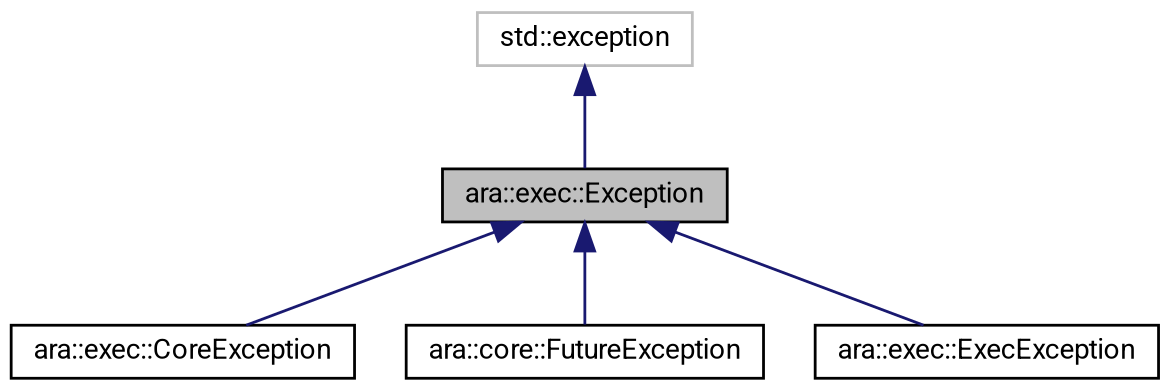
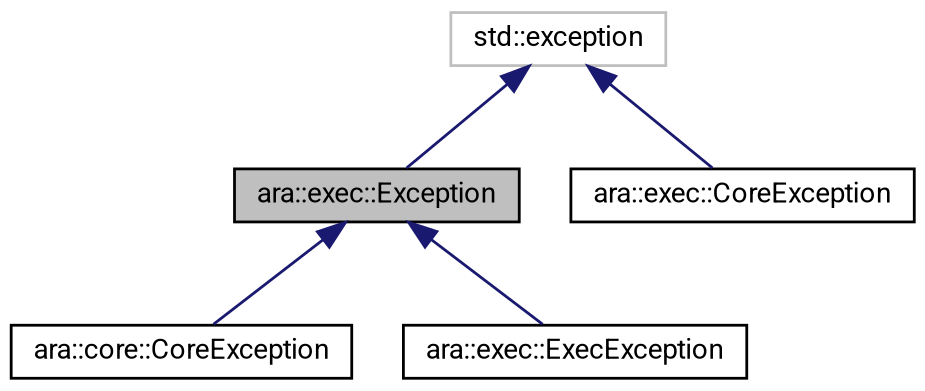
(371, 279) -> (661, 126)
(585, 352) -> (181, 352)
